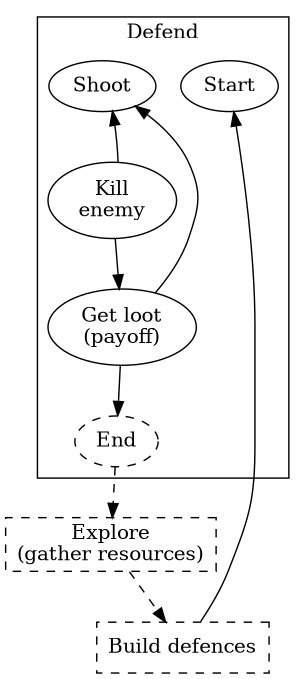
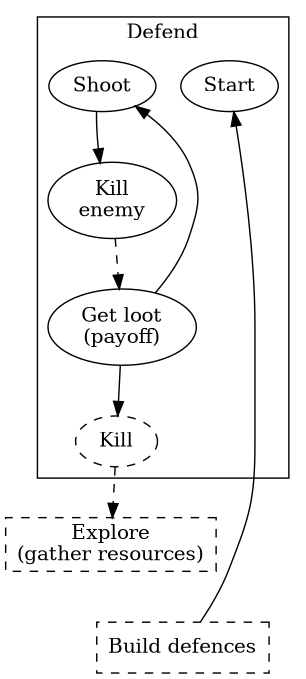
(117, 144) -> (97, 130)
(117, 256) -> (117, 256)
(117, 441) -> (117, 441)
(143, 591) -> none
